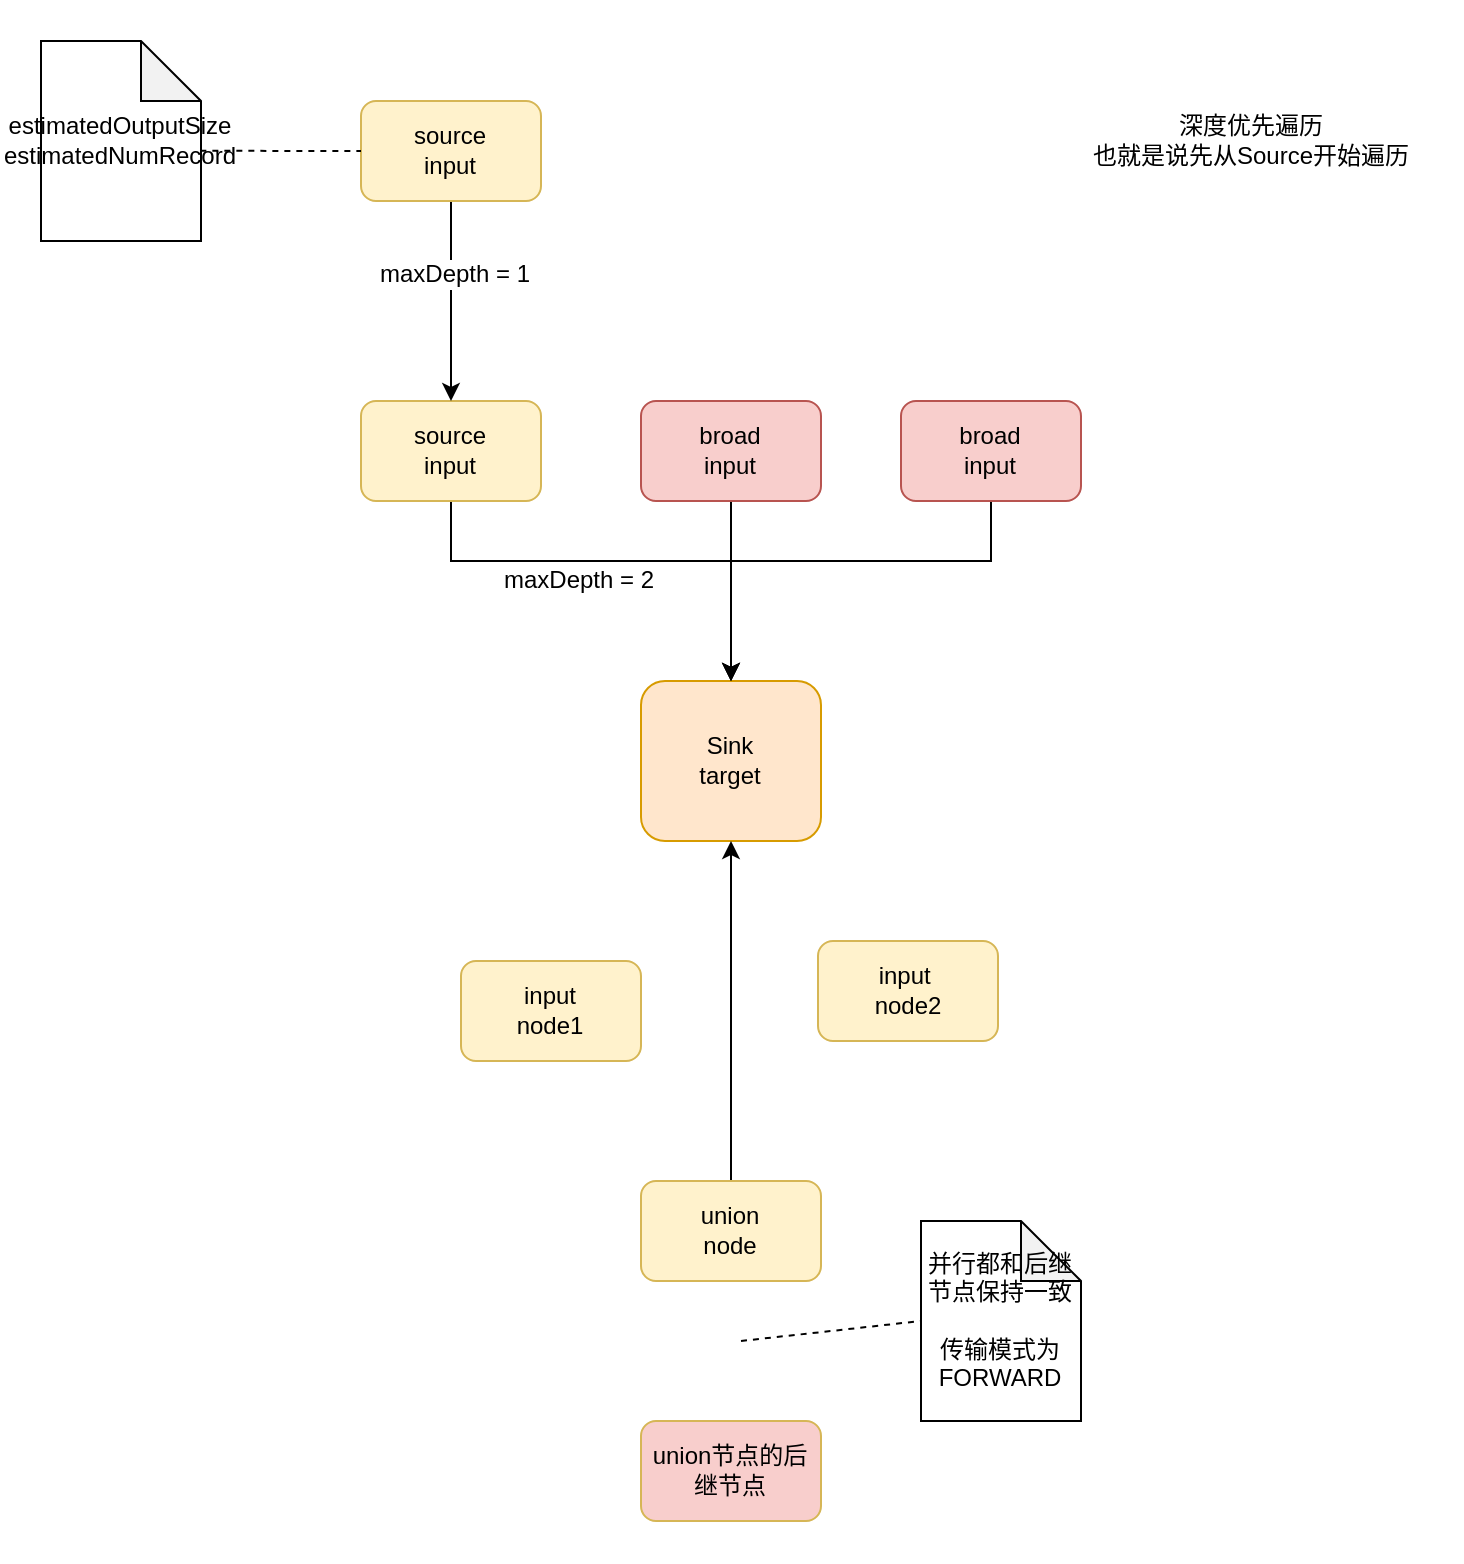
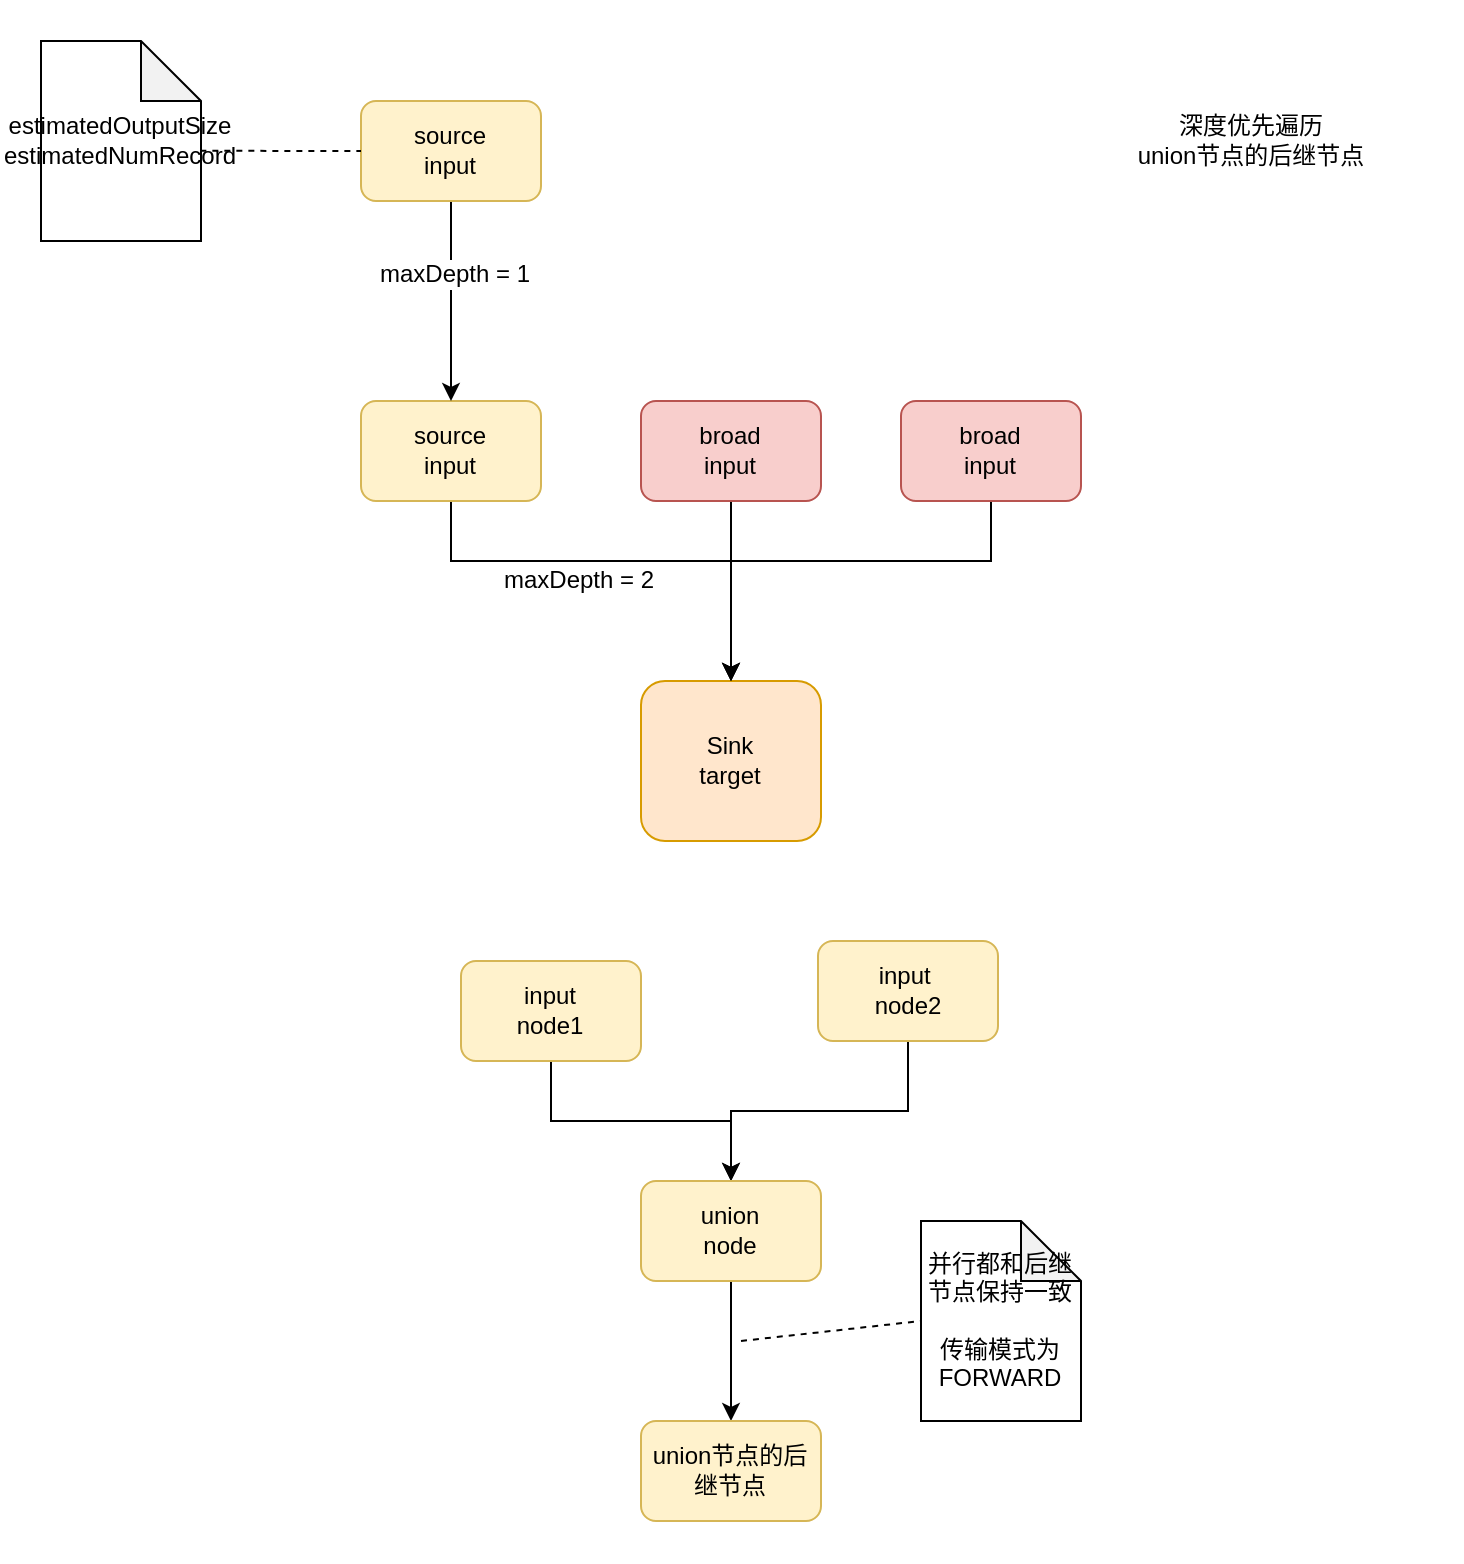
(1252, 141) -> (1252, 141)
(731, 981) -> (731, 1344)
none -> (856, 1111)
none -> (609, 1121)
(731, 1471) -> (731, 1471)
